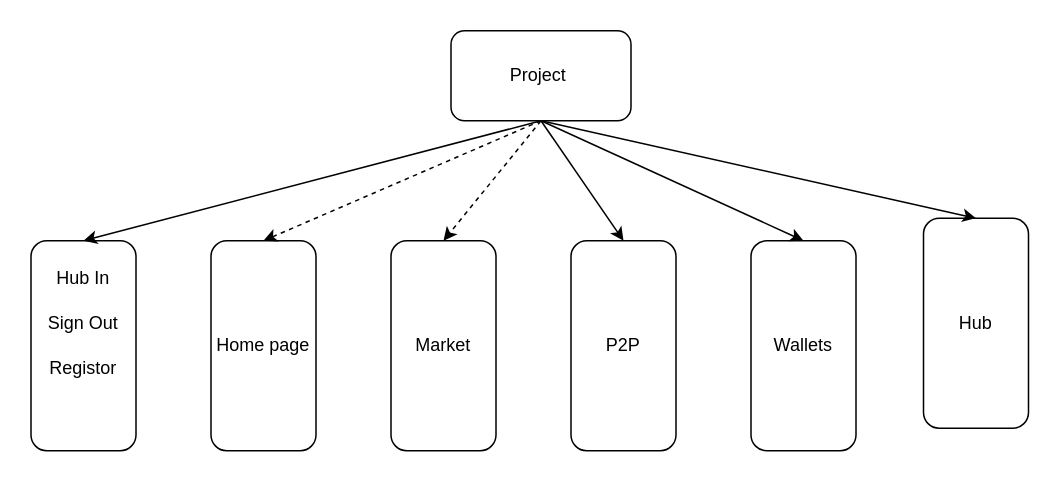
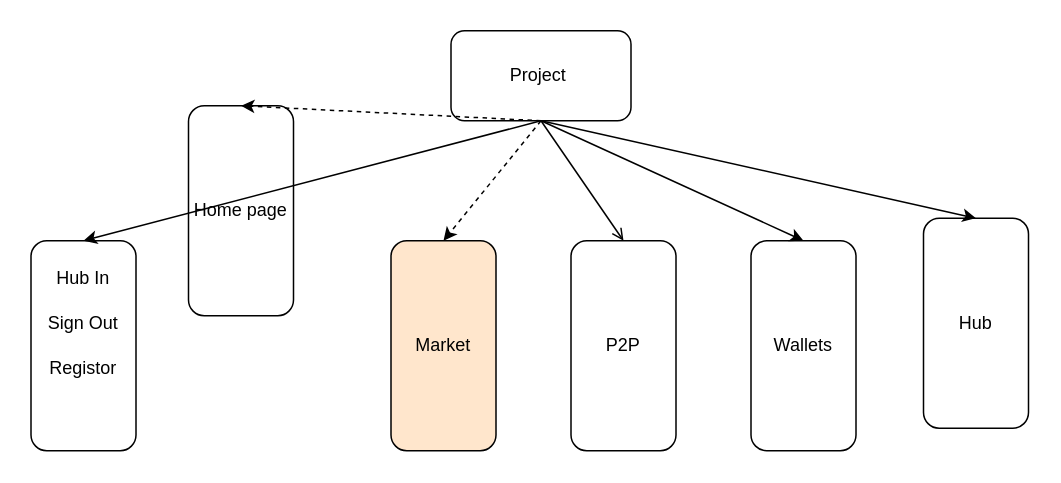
(617, 231) -> (618, 233)
(263, 346) -> (241, 211)
(443, 346) -> (443, 346)
